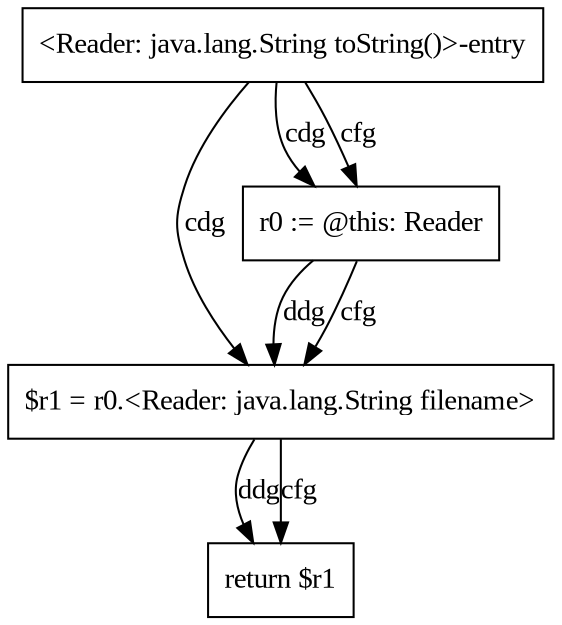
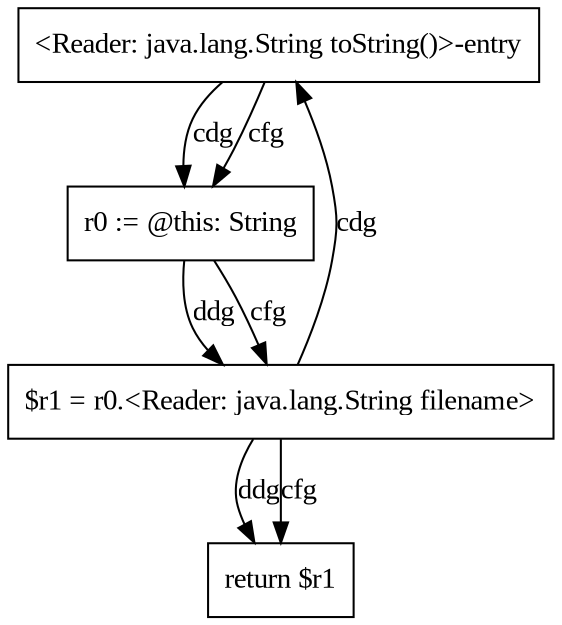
(178, 213) -> (336, 234)
(371, 223) -> (191, 223)
